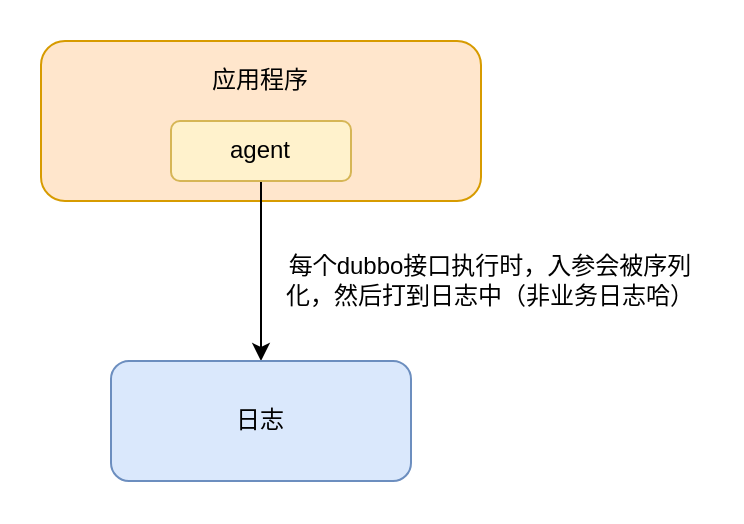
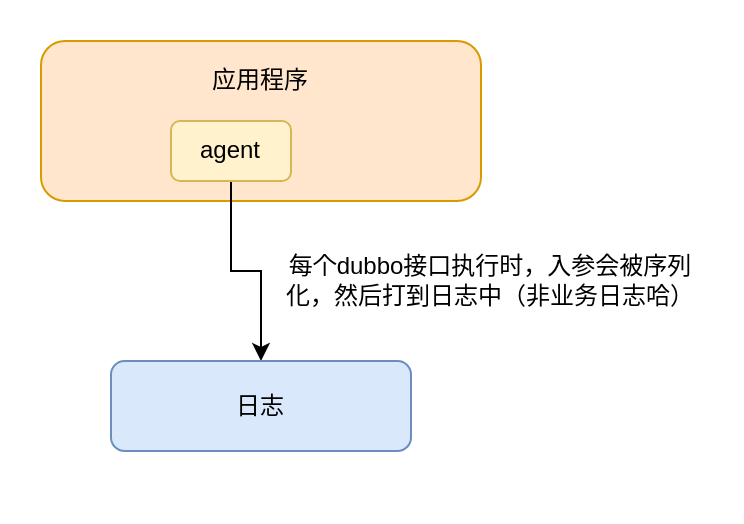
(261, 151) -> (231, 151)
(261, 421) -> (261, 406)
